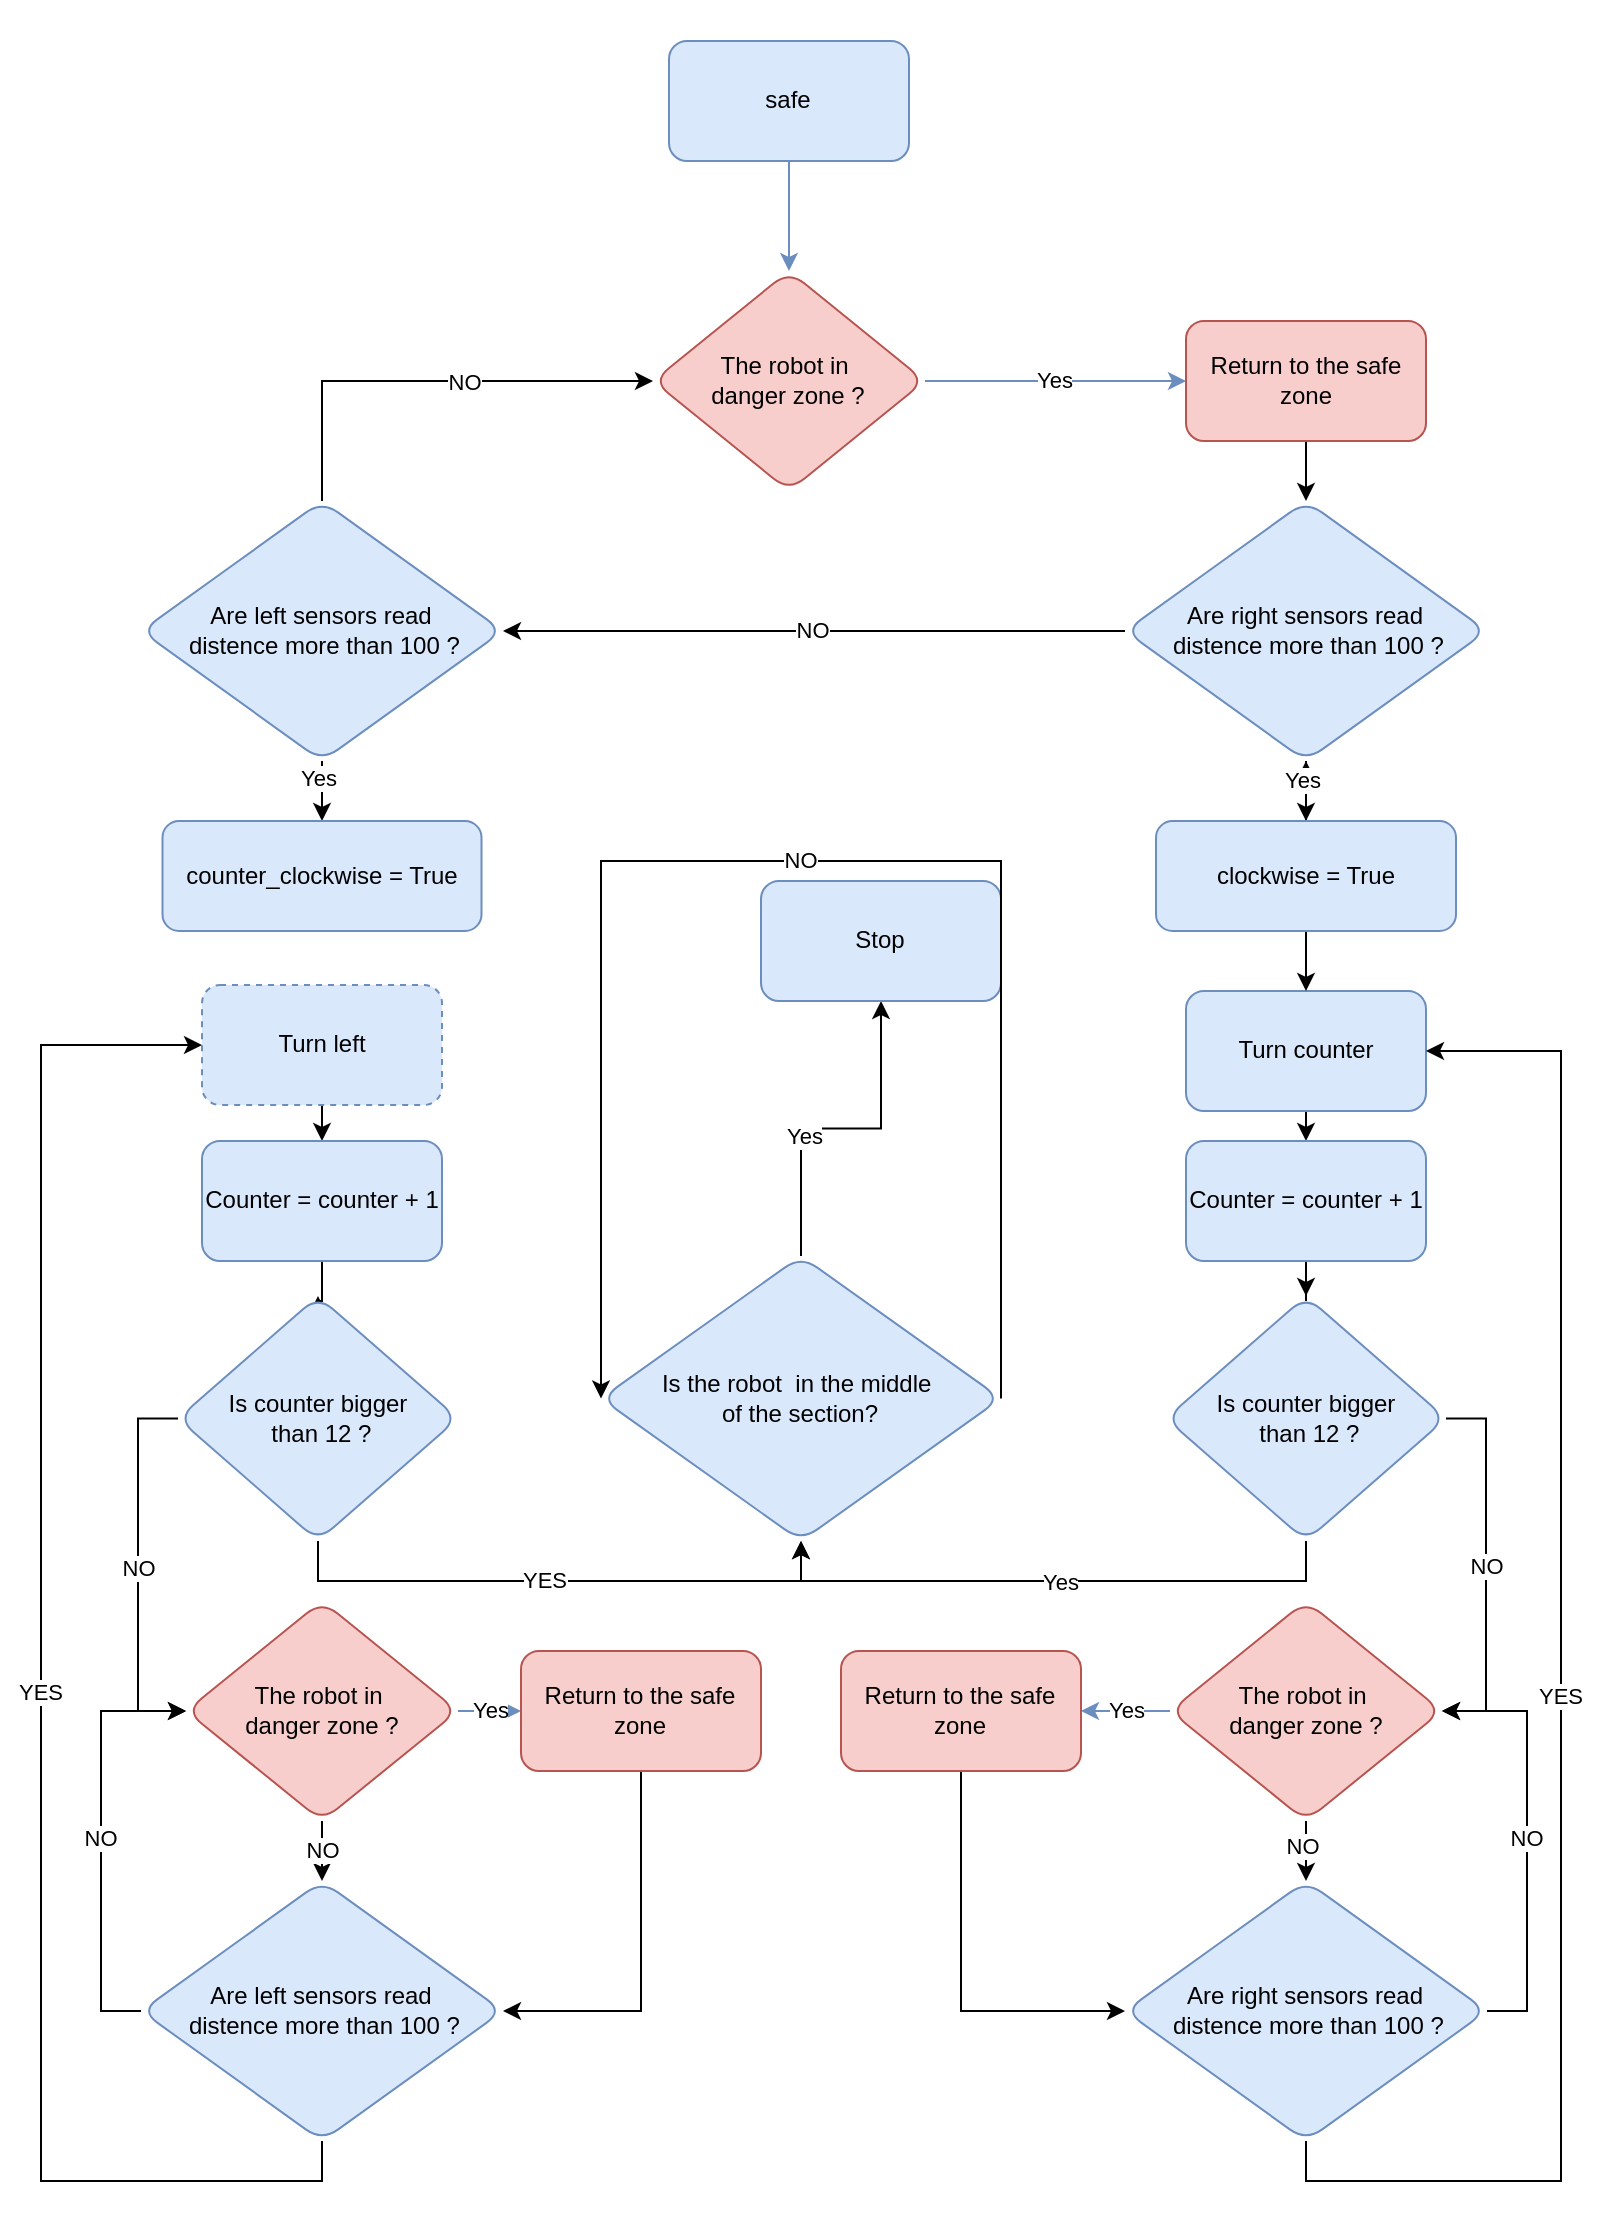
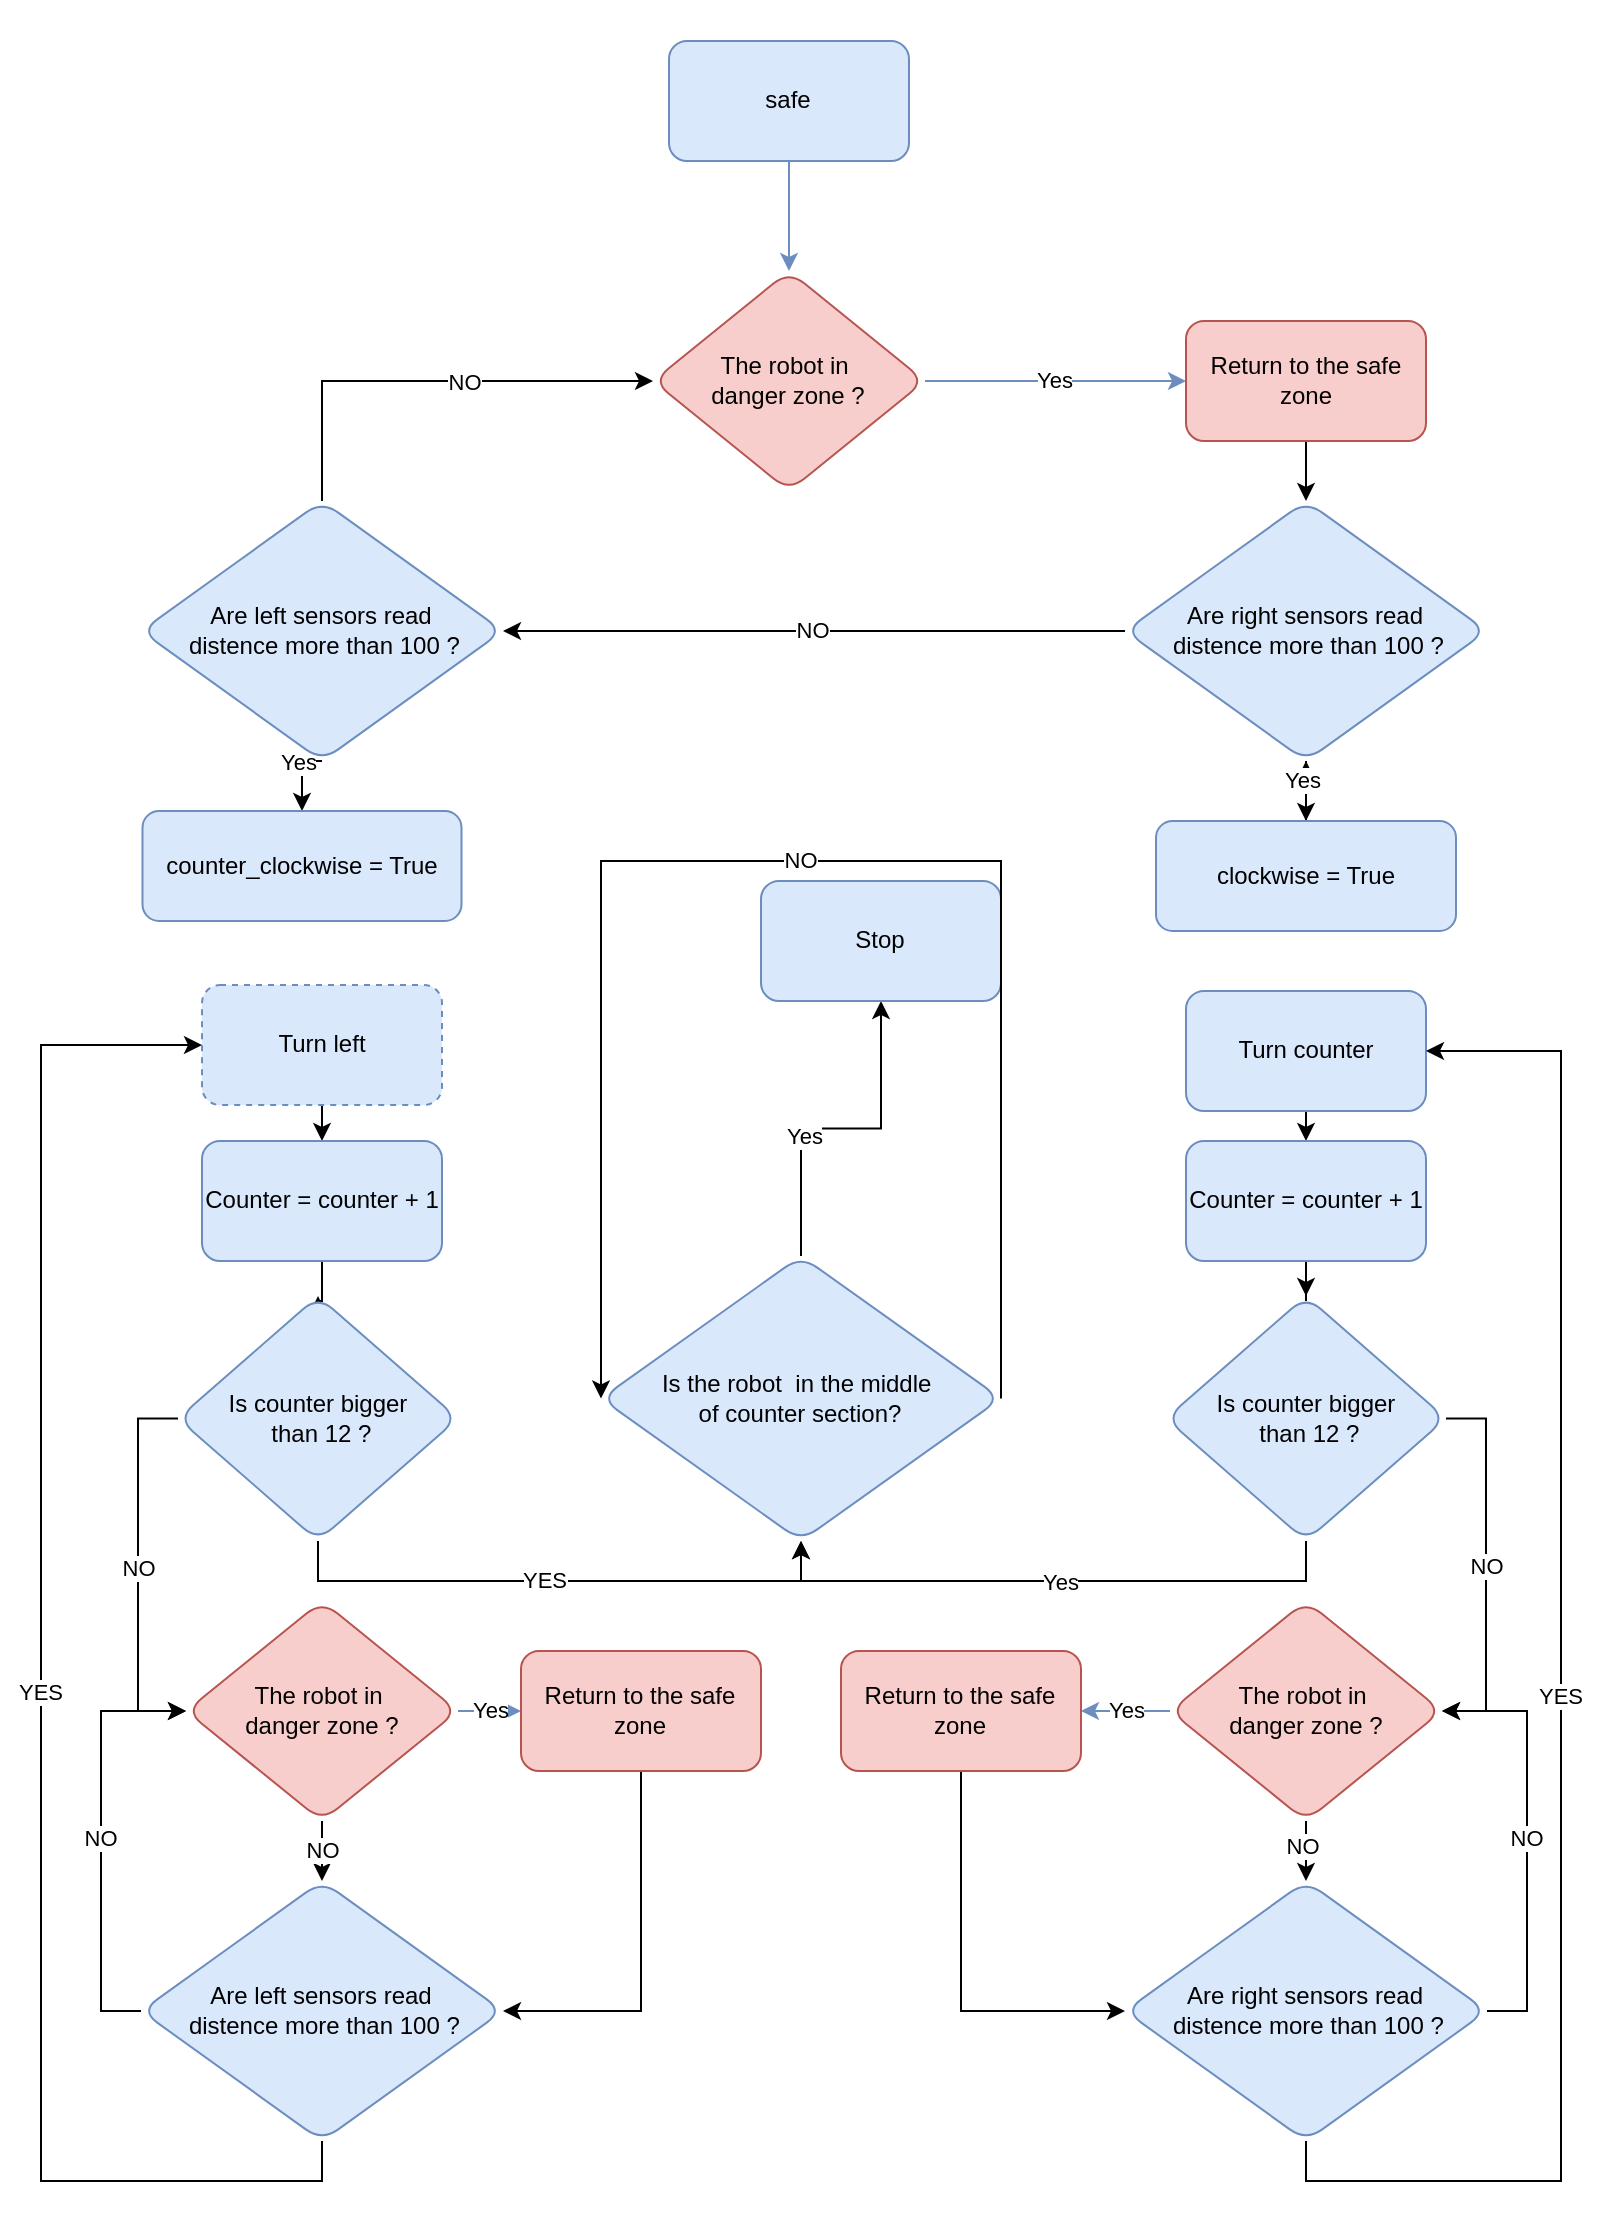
(322, 876) -> (302, 866)
(1306, 954) -> none
(801, 1399) -> (801, 1399)
